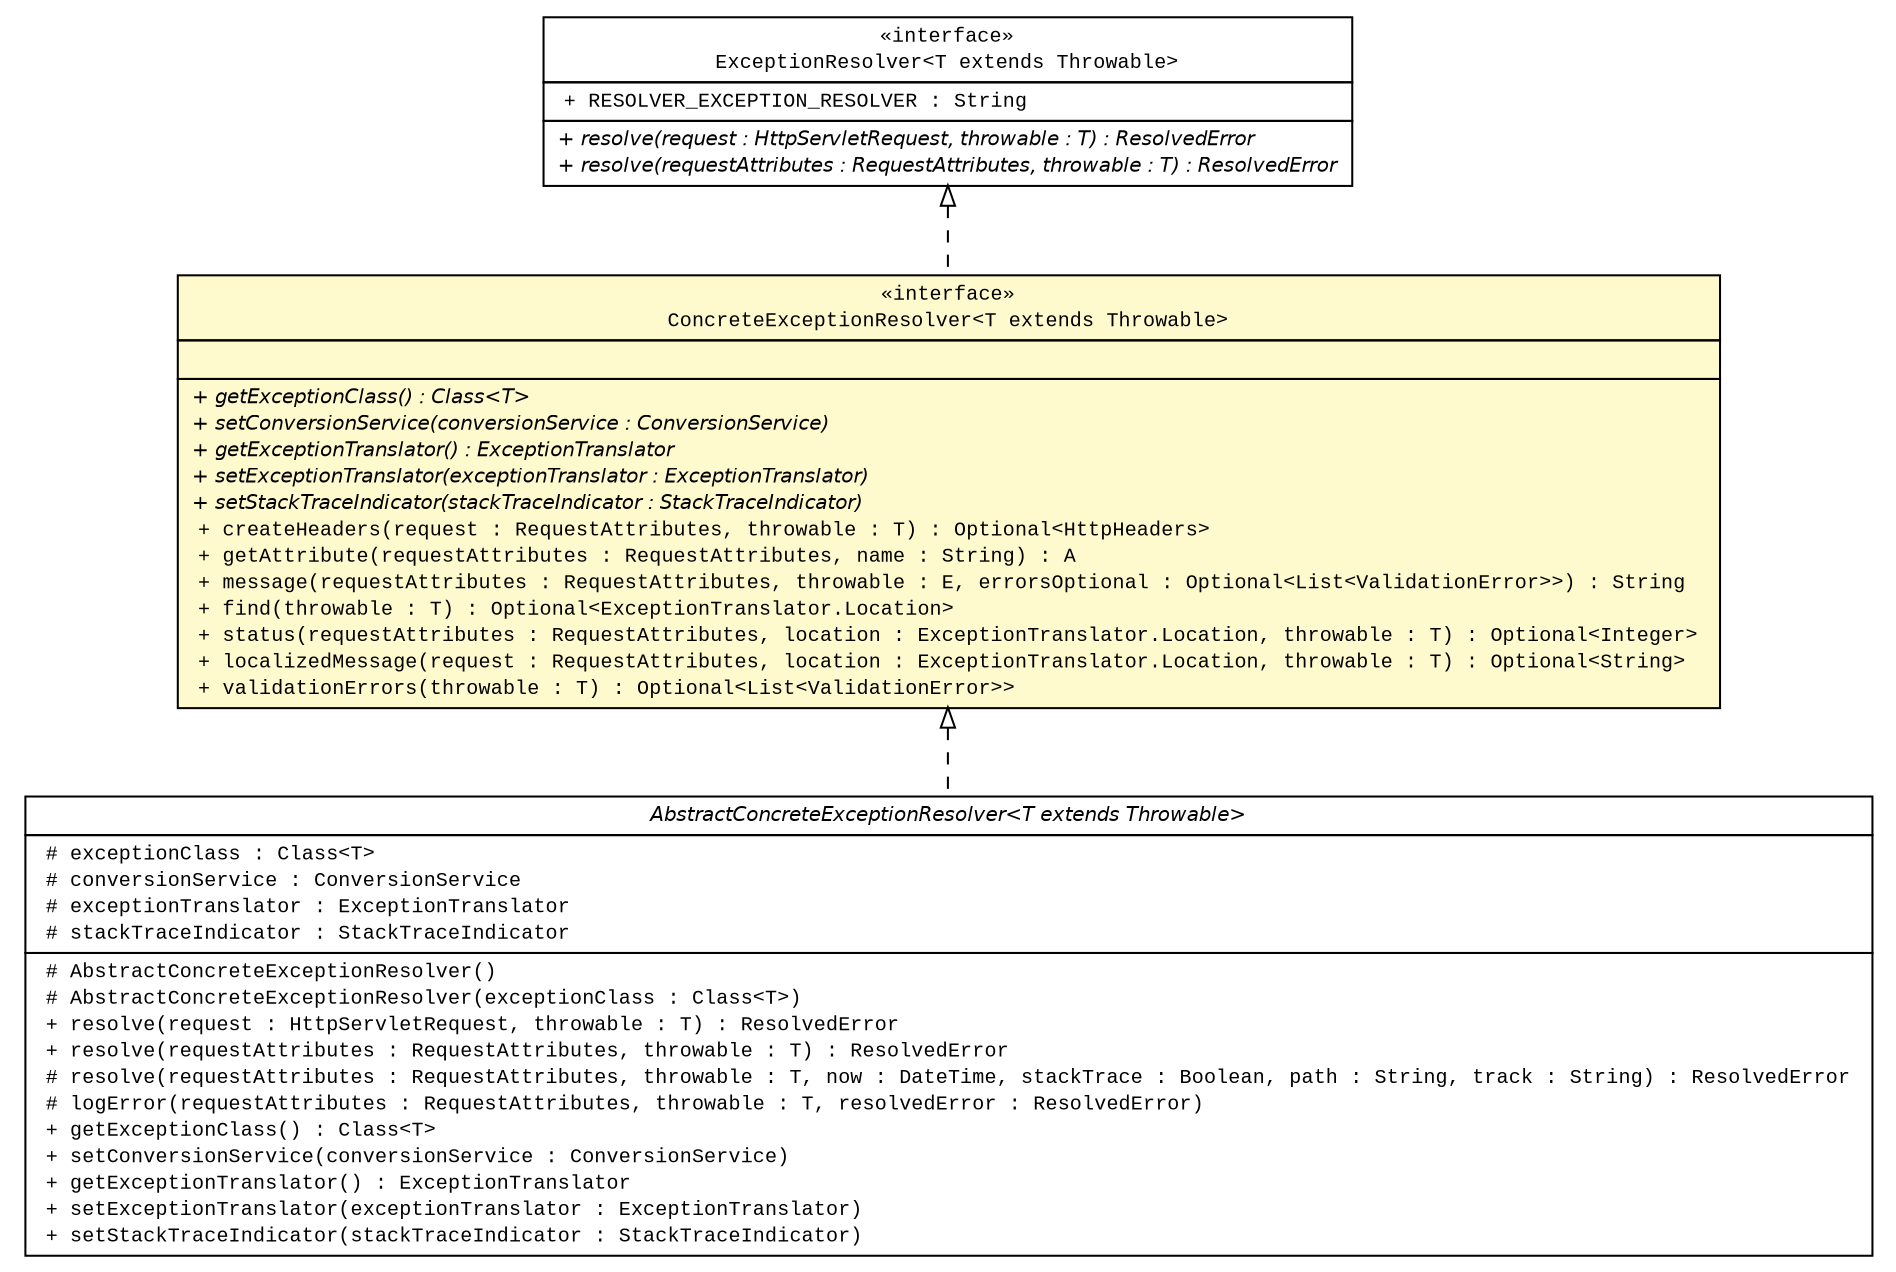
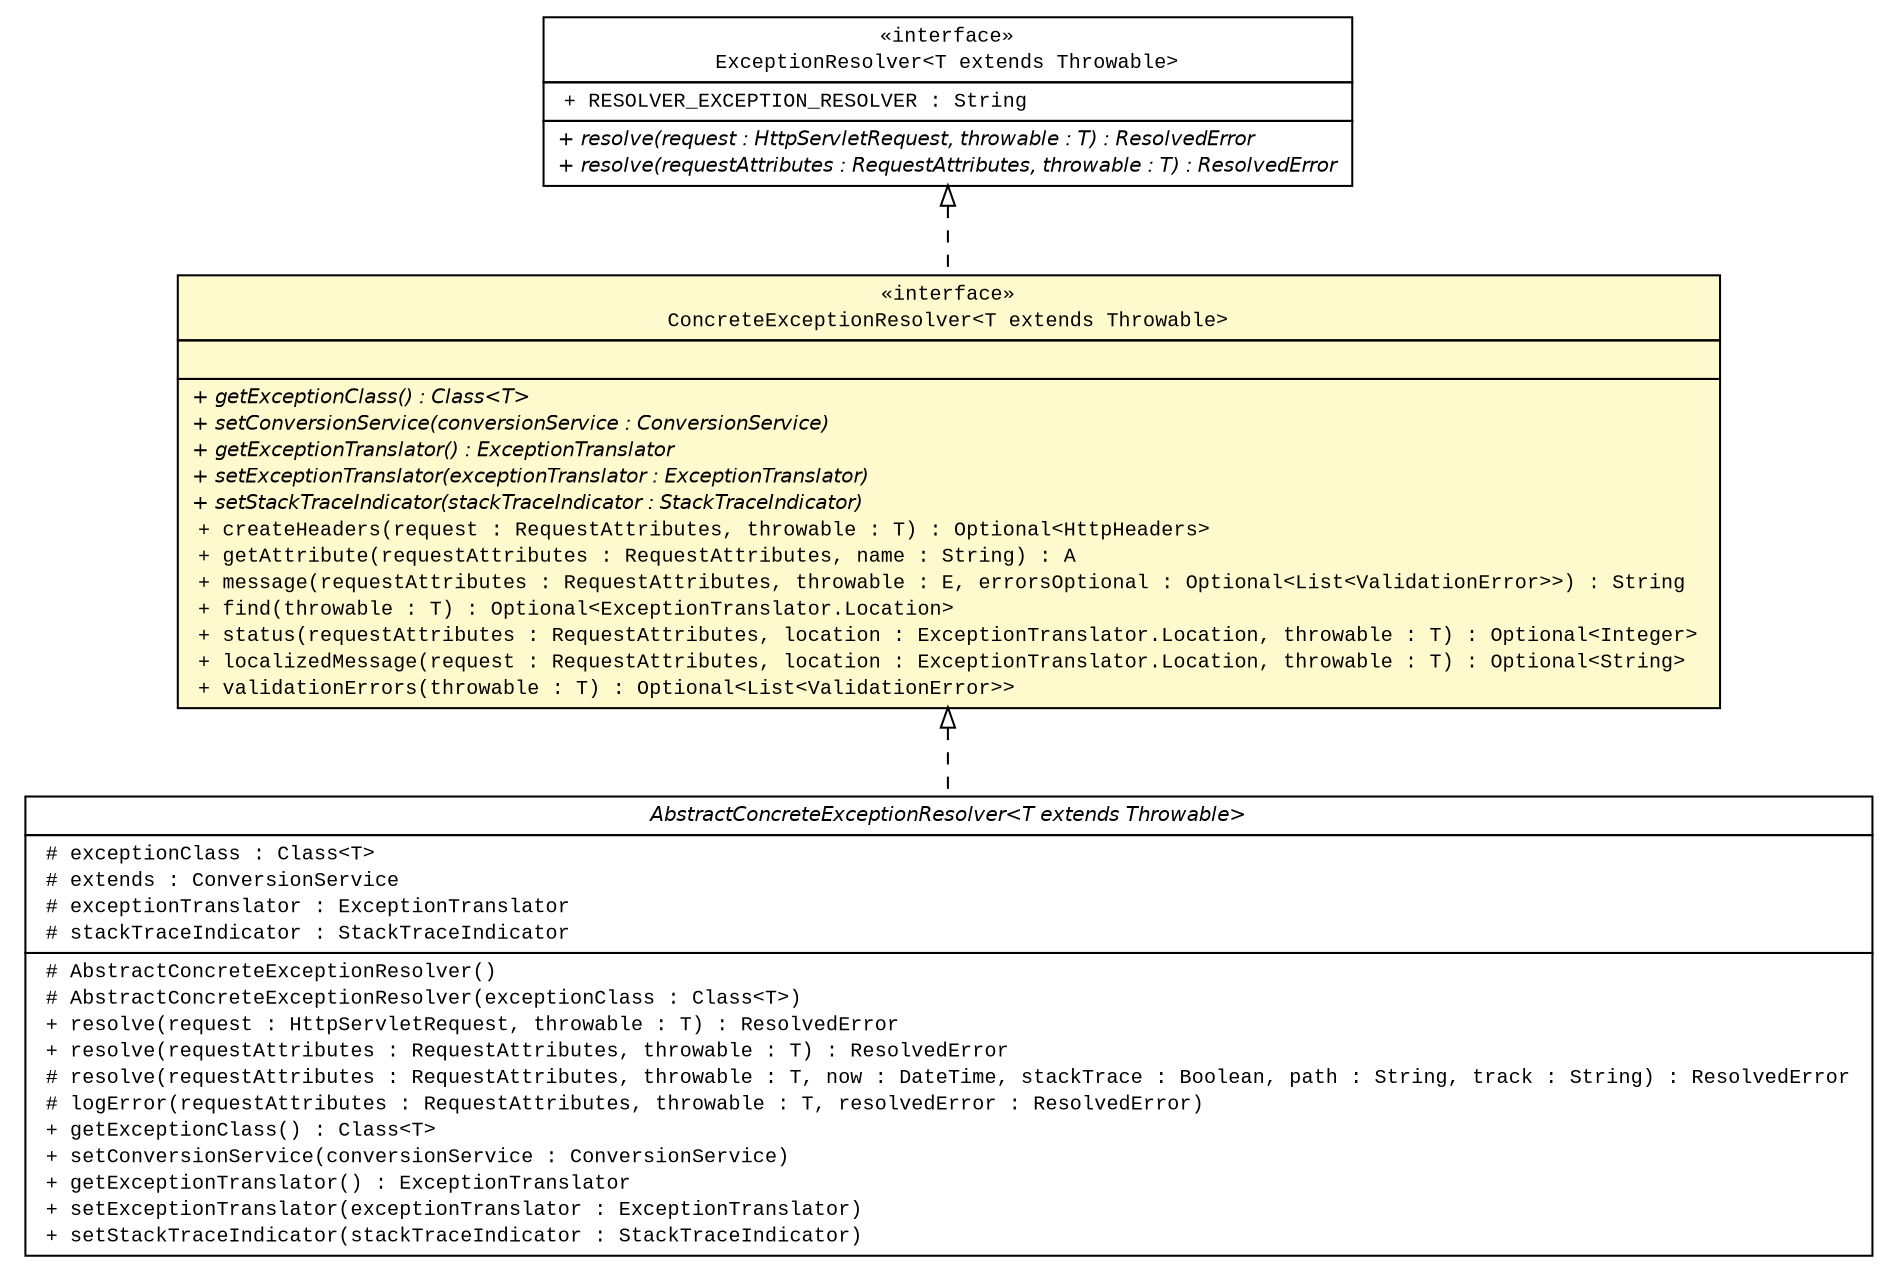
(284, 880) -> (224, 880)
